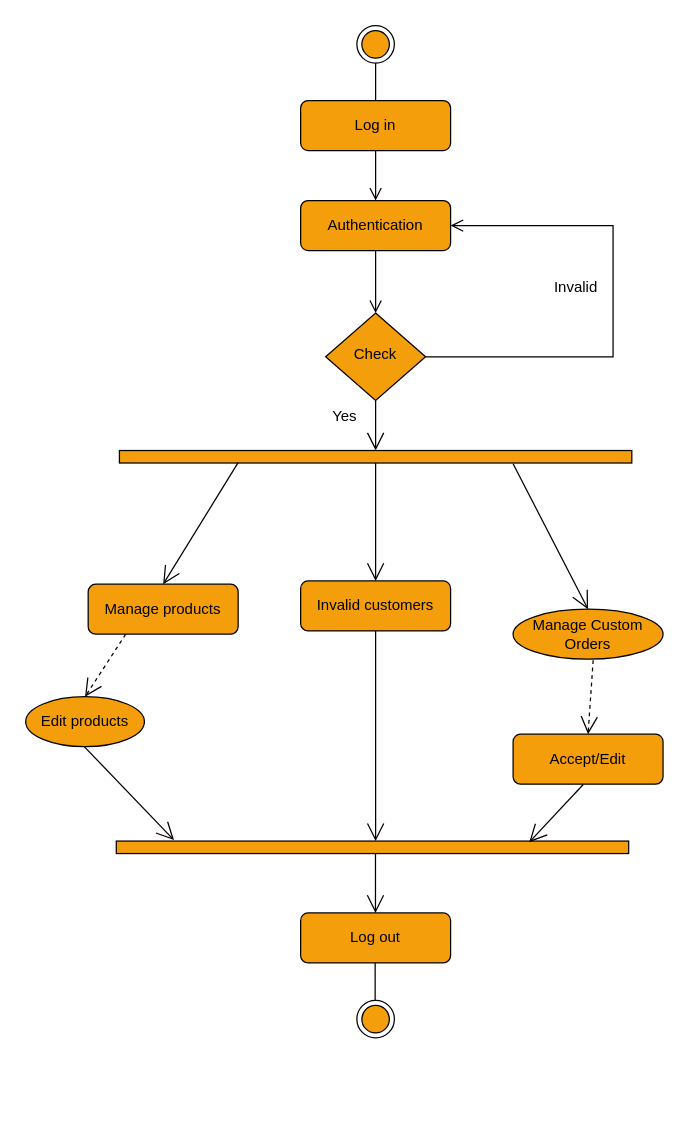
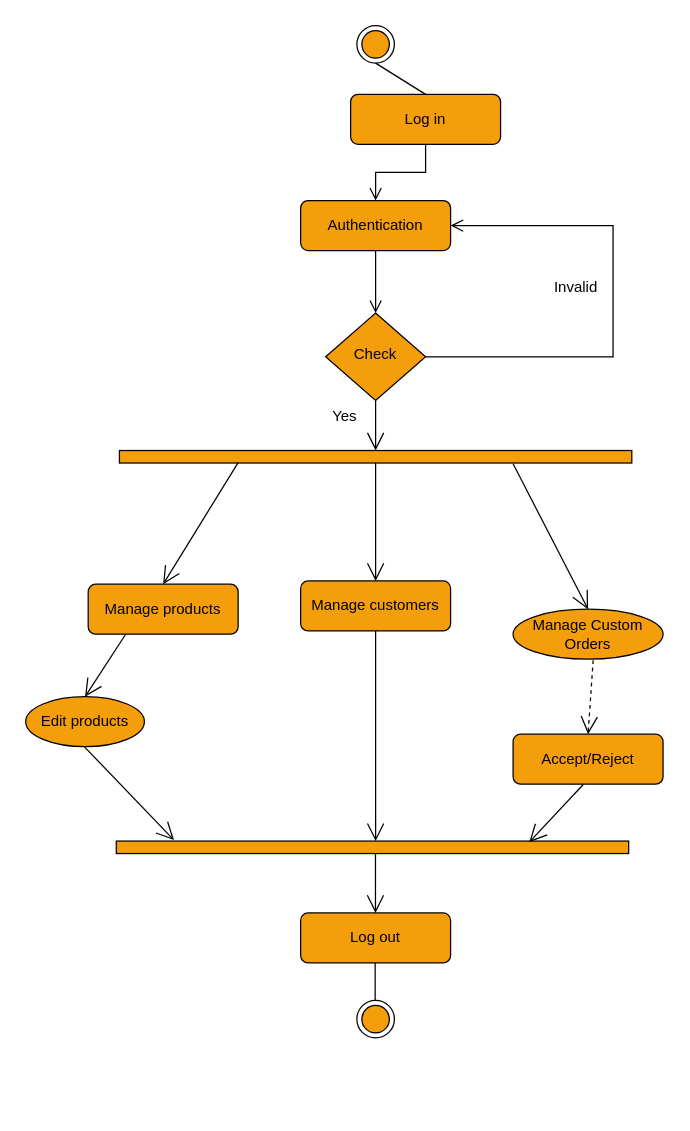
(376, 126) -> (426, 119)
(376, 606) -> (376, 606)
(107, 663) -> (107, 663)
(588, 759) -> (588, 759)
